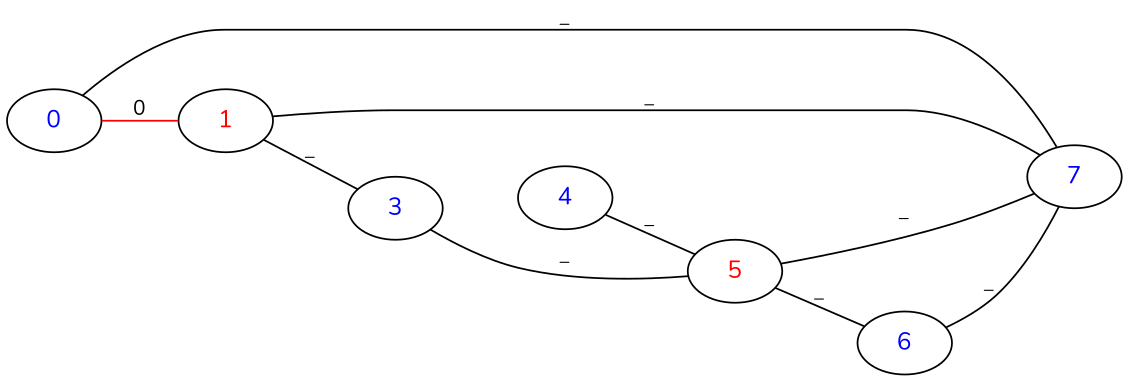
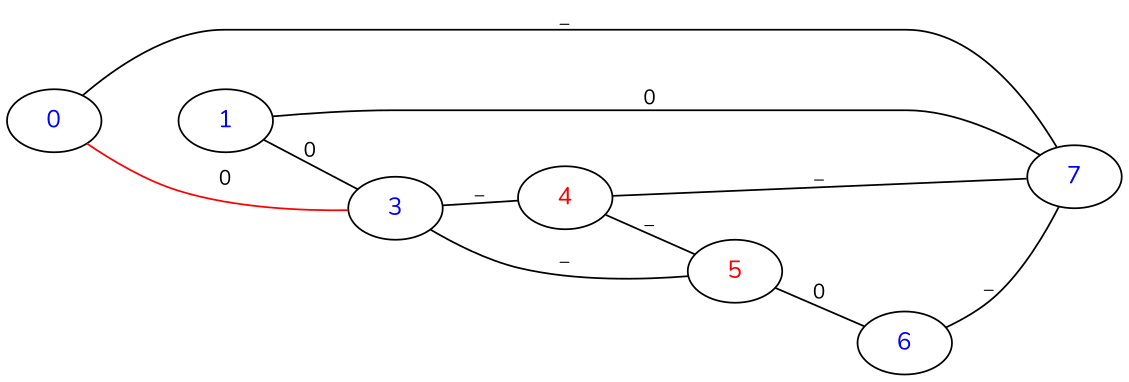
(650, 99) -> (650, 99)
(140, 121) -> (212, 199)
(226, 121) -> (226, 121)
(311, 151) -> (311, 151)
(565, 198) -> (565, 198)
none -> (480, 203)
(910, 236) -> (820, 187)
(820, 293) -> (820, 293)
